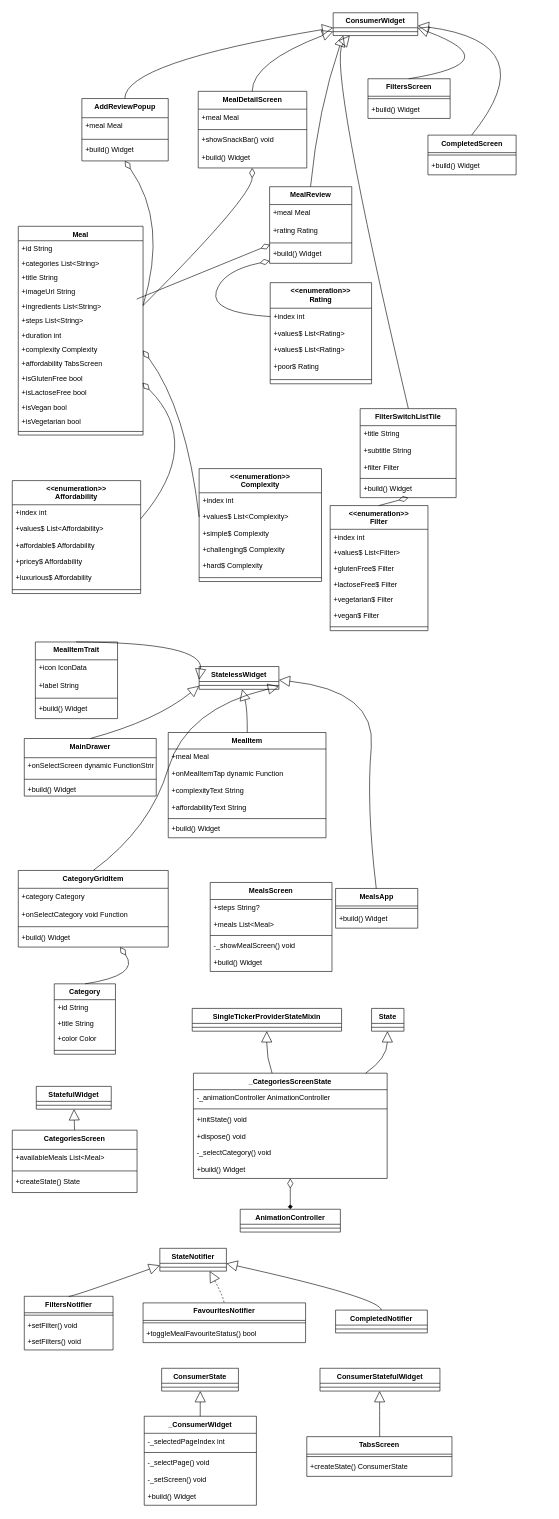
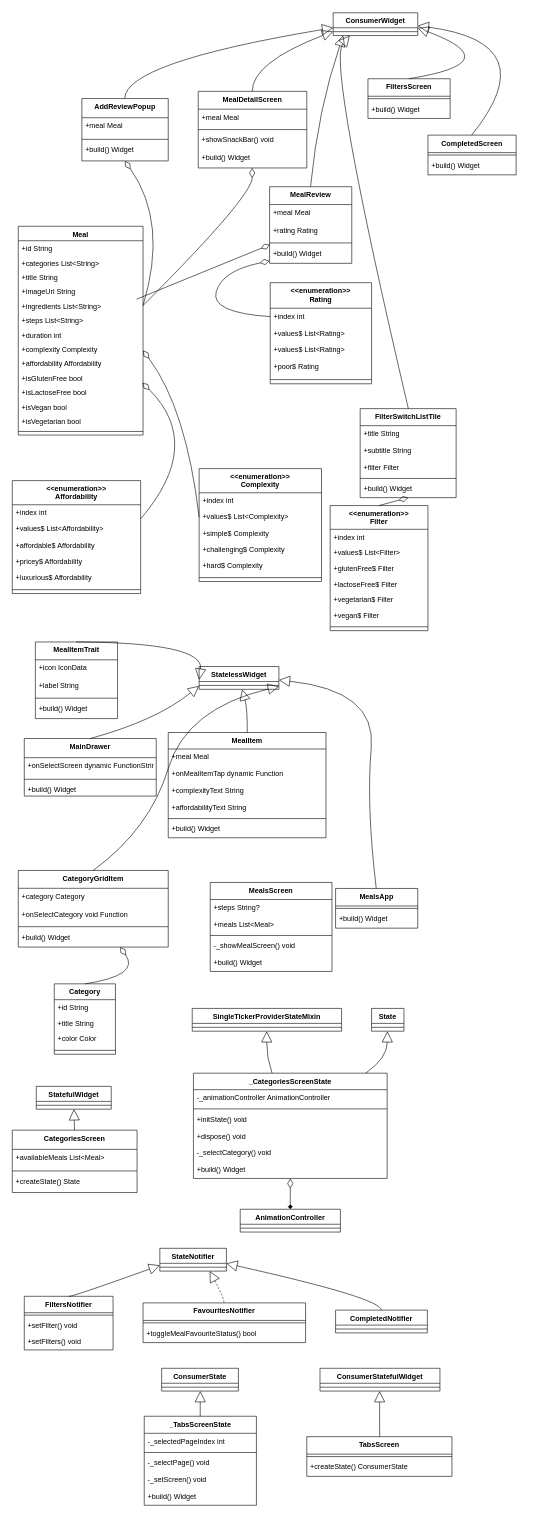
(68, 364) -> (71, 364)
(200, 1424) -> (200, 1424)
